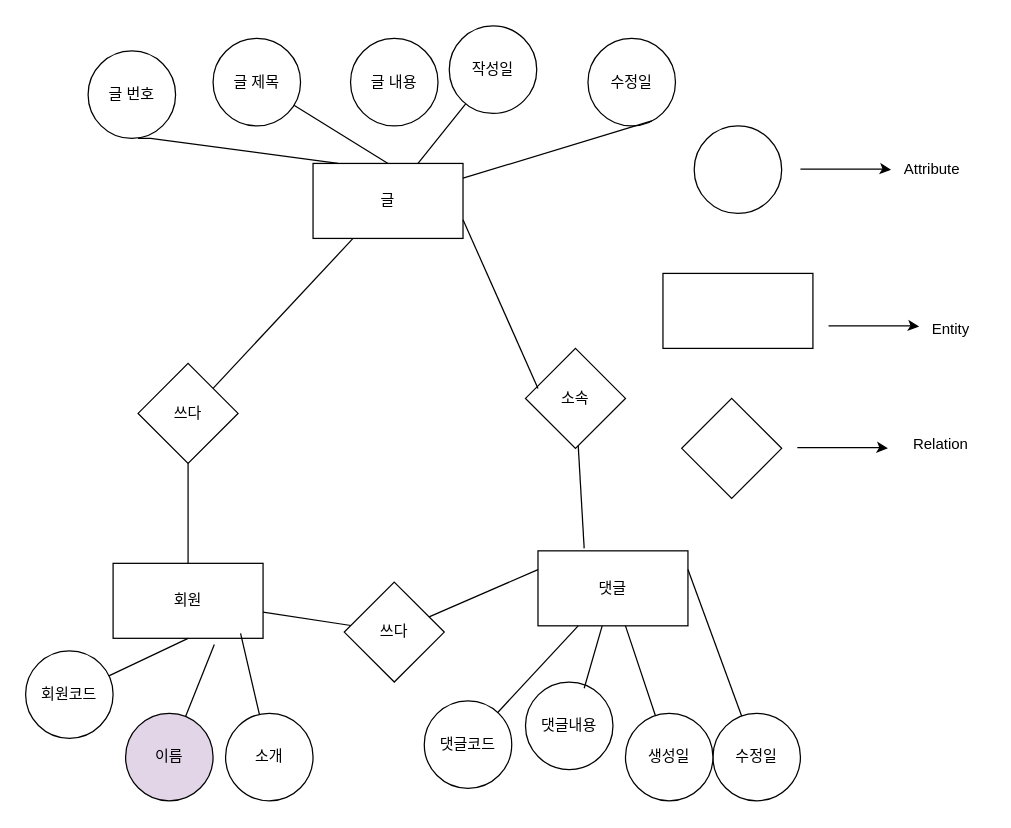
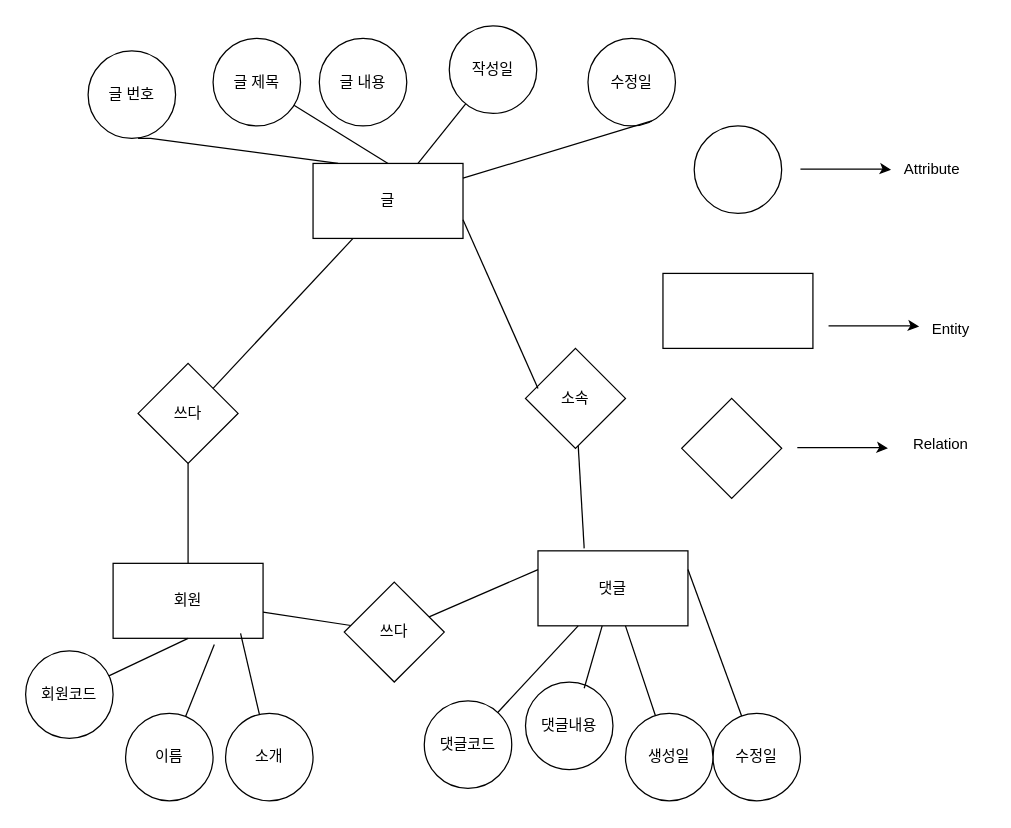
(394, 82) -> (363, 82)
(169, 757) -> (169, 757)
